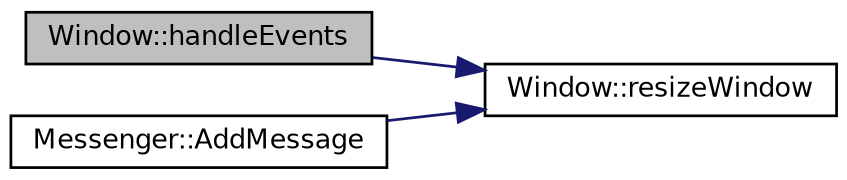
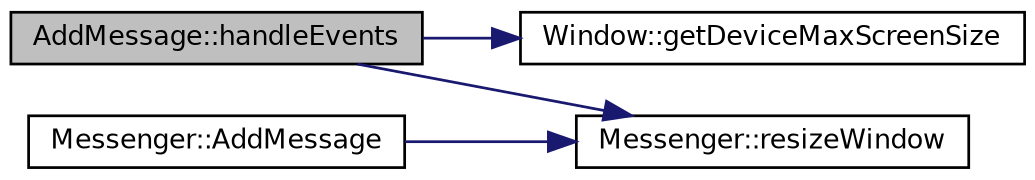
(199, 38) -> (217, 38)
none -> (773, 38)
(661, 90) -> (773, 142)
